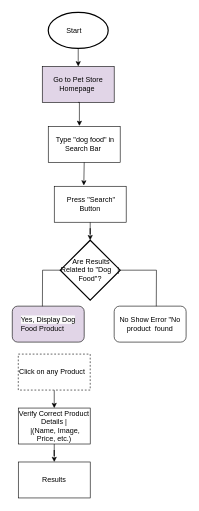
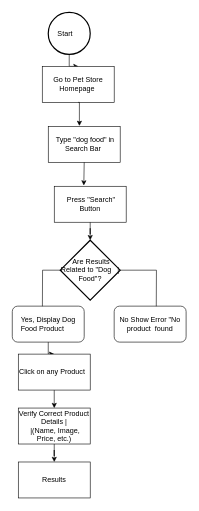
(78, 30) -> (69, 33)
(78, 84) -> (78, 84)
(48, 324) -> (48, 324)
none -> (48, 349)
(54, 372) -> (54, 372)
